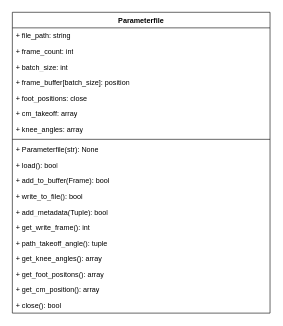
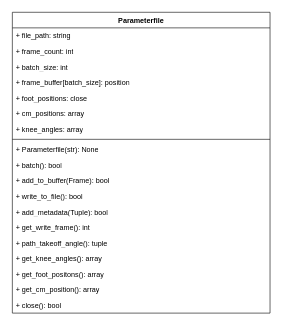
(51, 114) -> (54, 114)
(39, 166) -> (42, 166)
